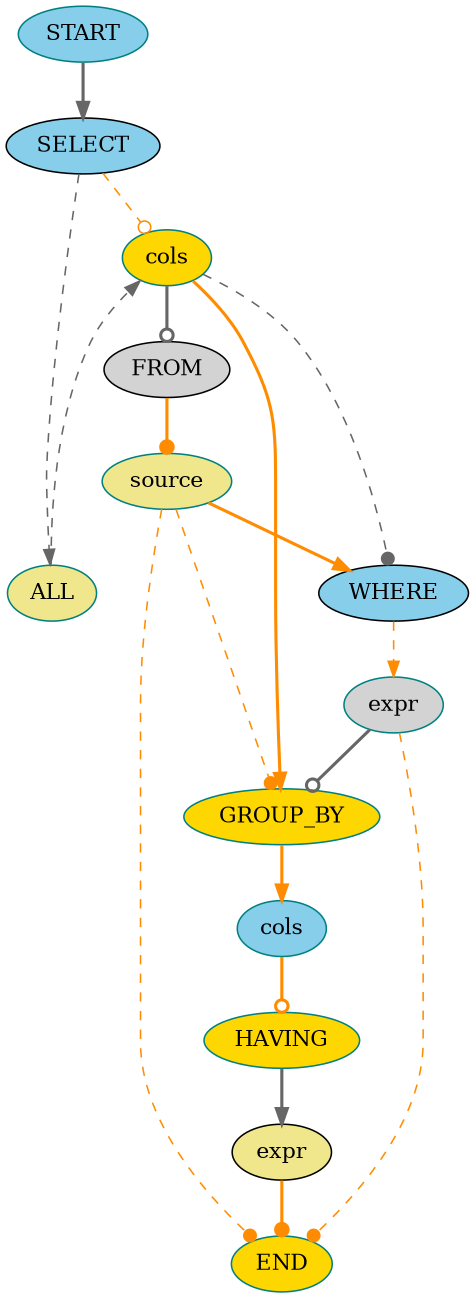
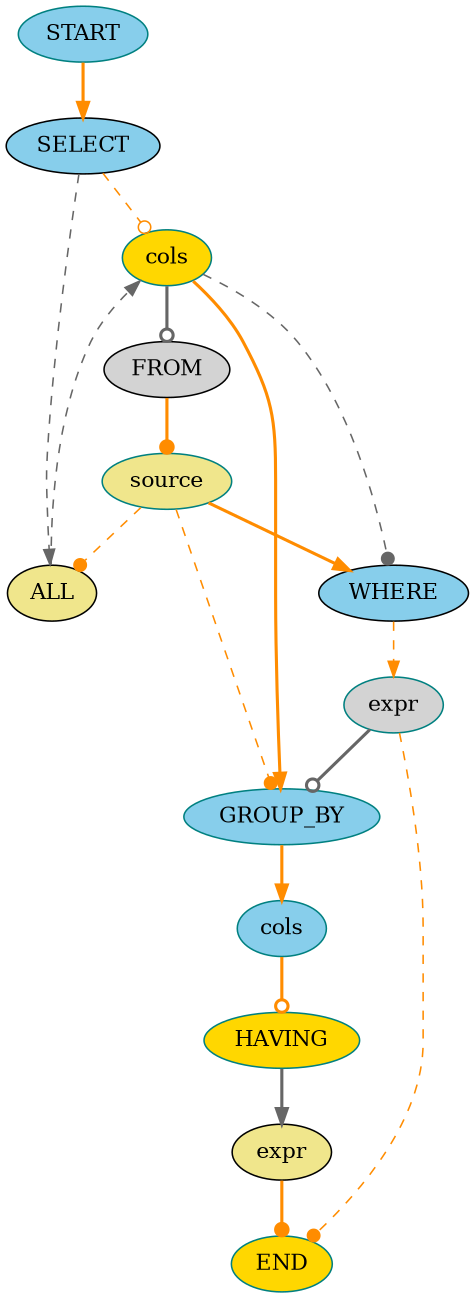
(83, 82) -> (83, 82)
(52, 593) -> (52, 593)
(282, 817) -> (282, 817)
(141, 886) -> (113, 534)
